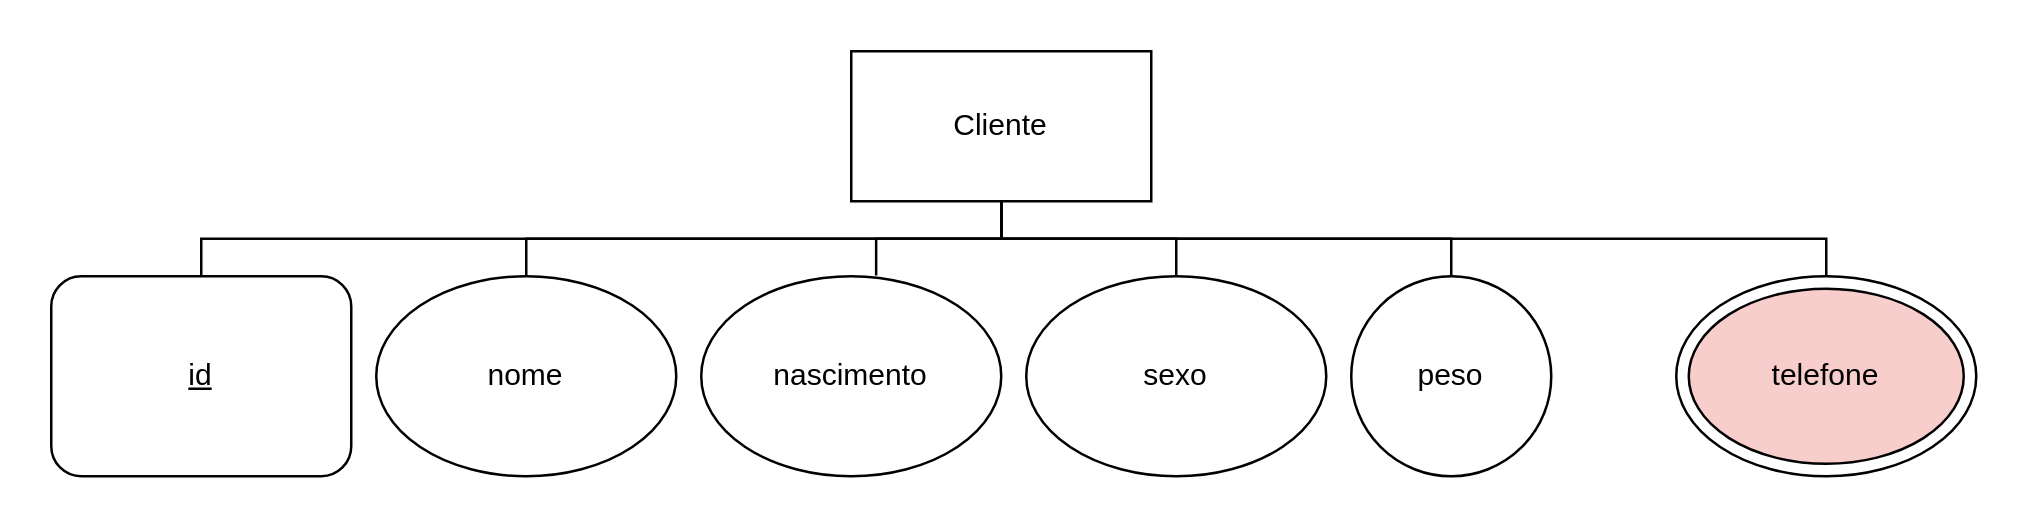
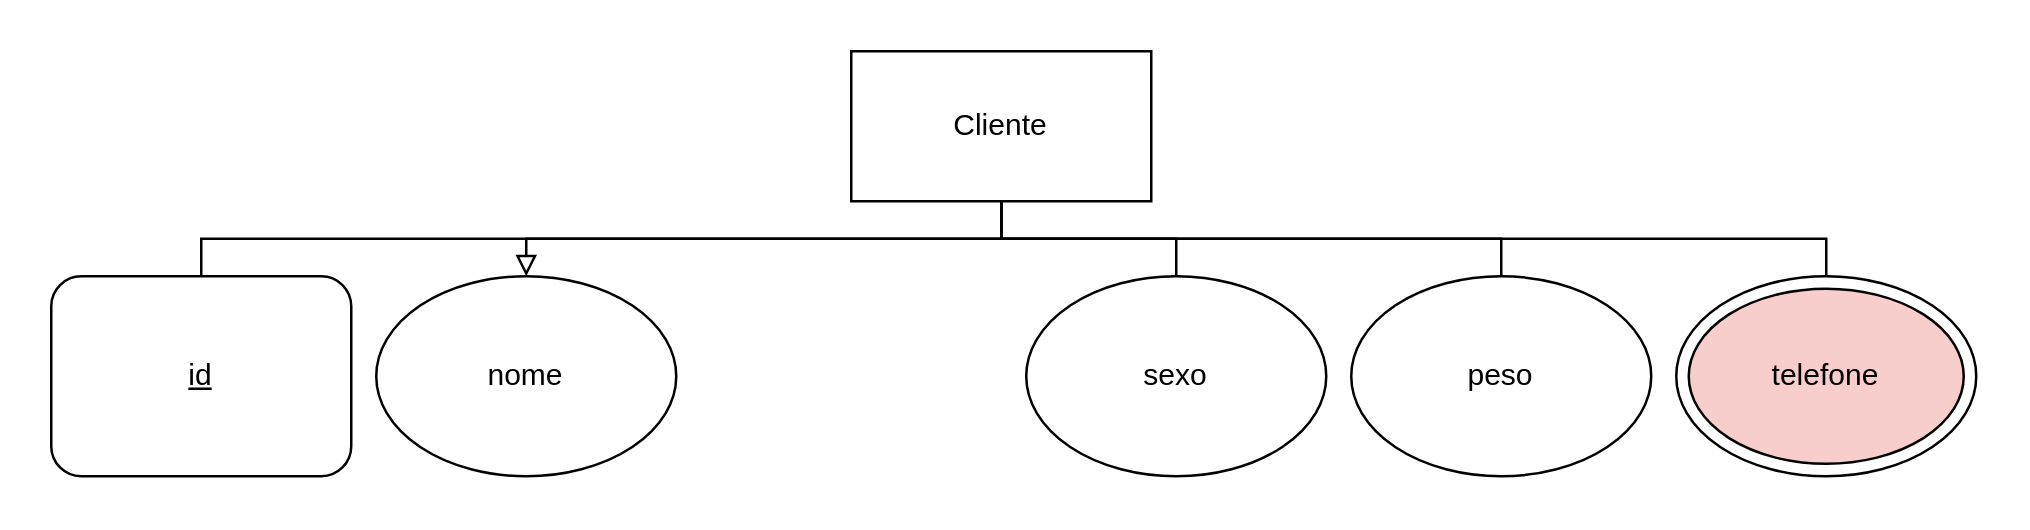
(876, 258) -> none
(526, 263) -> (526, 254)
(851, 376) -> none
(1451, 376) -> (1501, 376)
